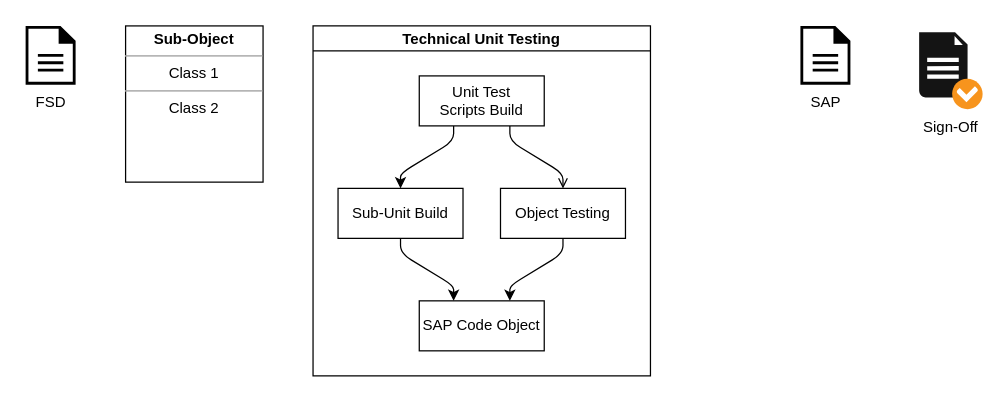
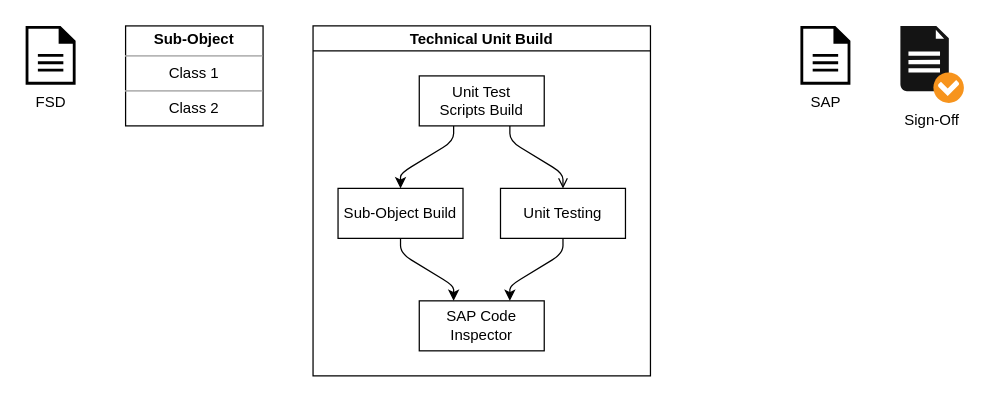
(481, 39) -> (481, 39)
(951, 70) -> (932, 64)
(194, 104) -> (194, 76)
(401, 213) -> (401, 213)
(563, 213) -> (563, 213)
(482, 326) -> (482, 326)
